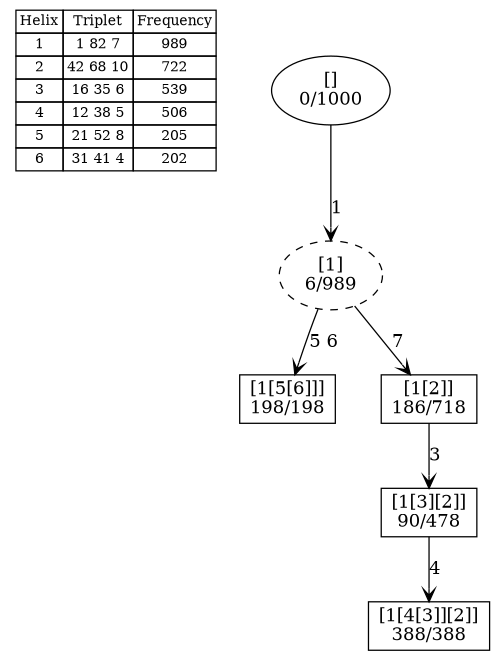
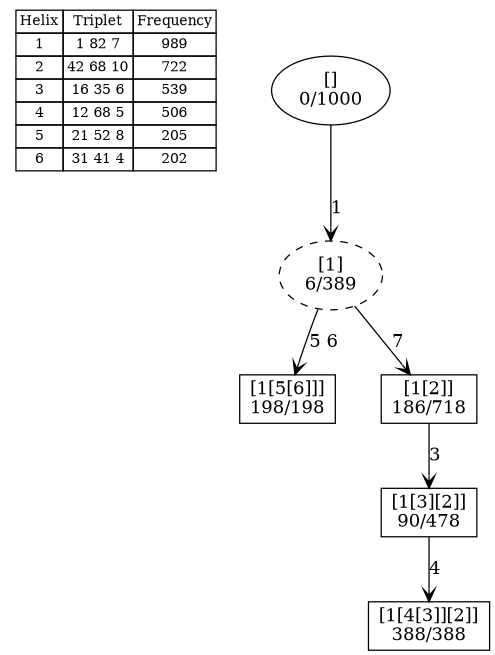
(98, 113) -> (98, 113)
(331, 275) -> (331, 275)
